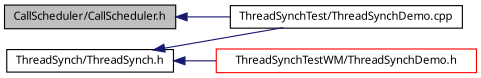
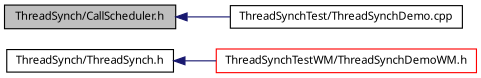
(90, 17) -> (90, 17)
(224, 38) -> none
(346, 61) -> (346, 61)
